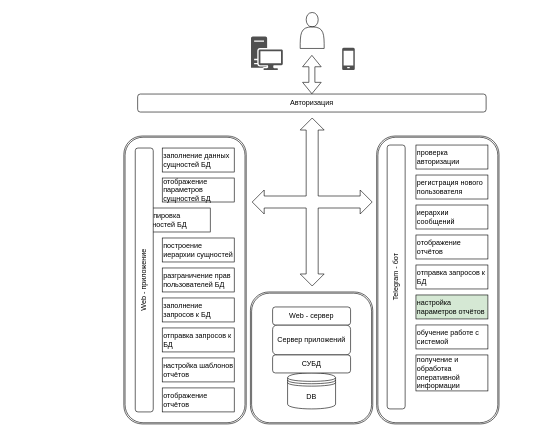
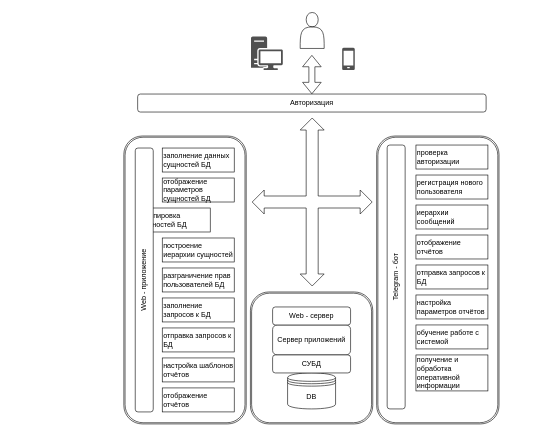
(452, 307) -> (452, 307)
